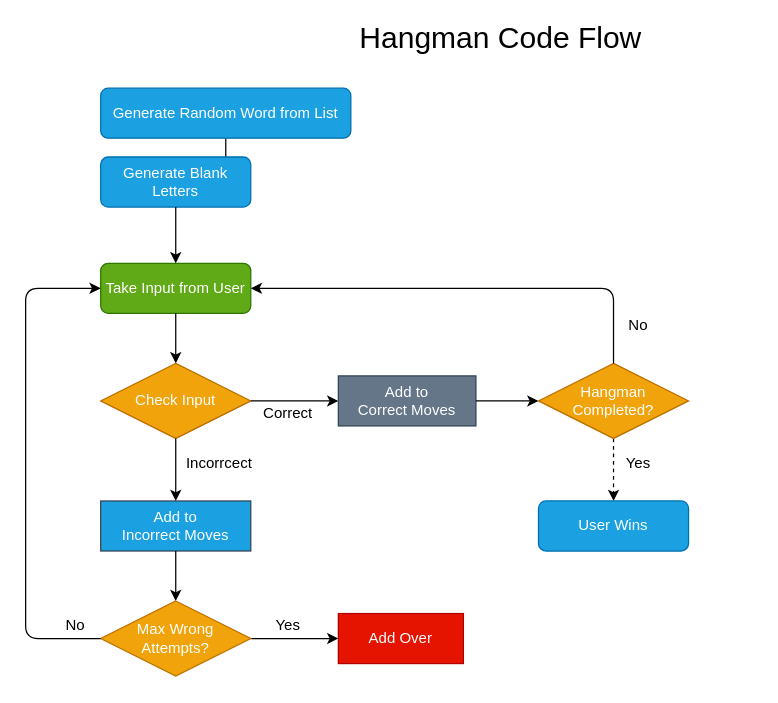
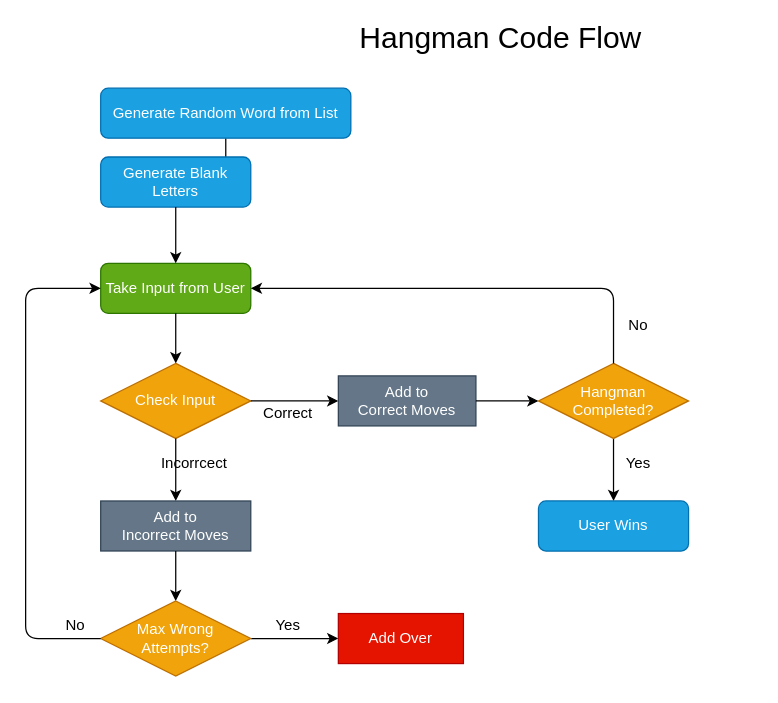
(219, 463) -> (194, 463)
(613, 465) -> (613, 465)
(176, 526) -> (176, 526)
